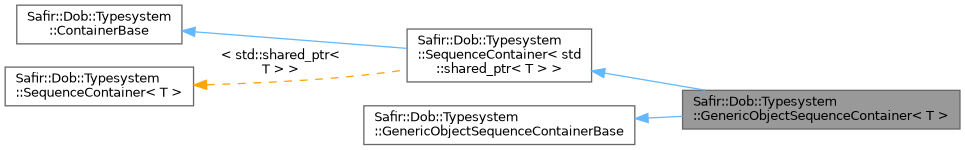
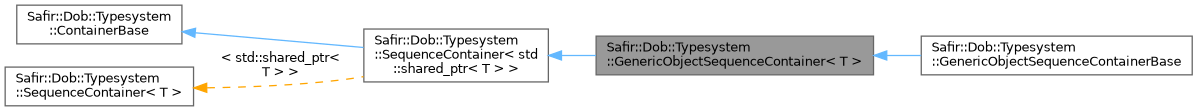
(665, 117) -> (904, 55)
